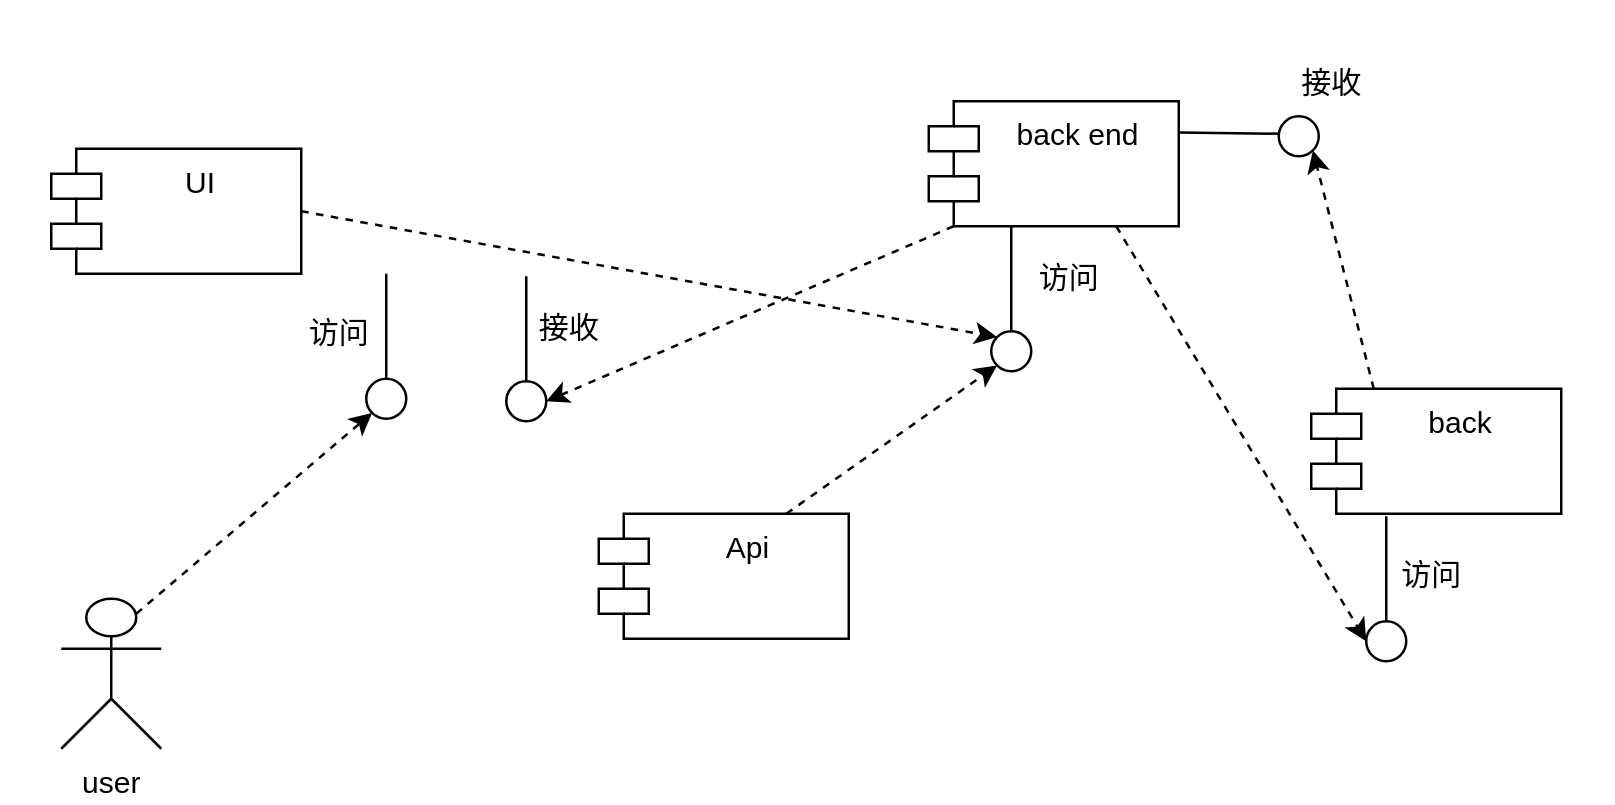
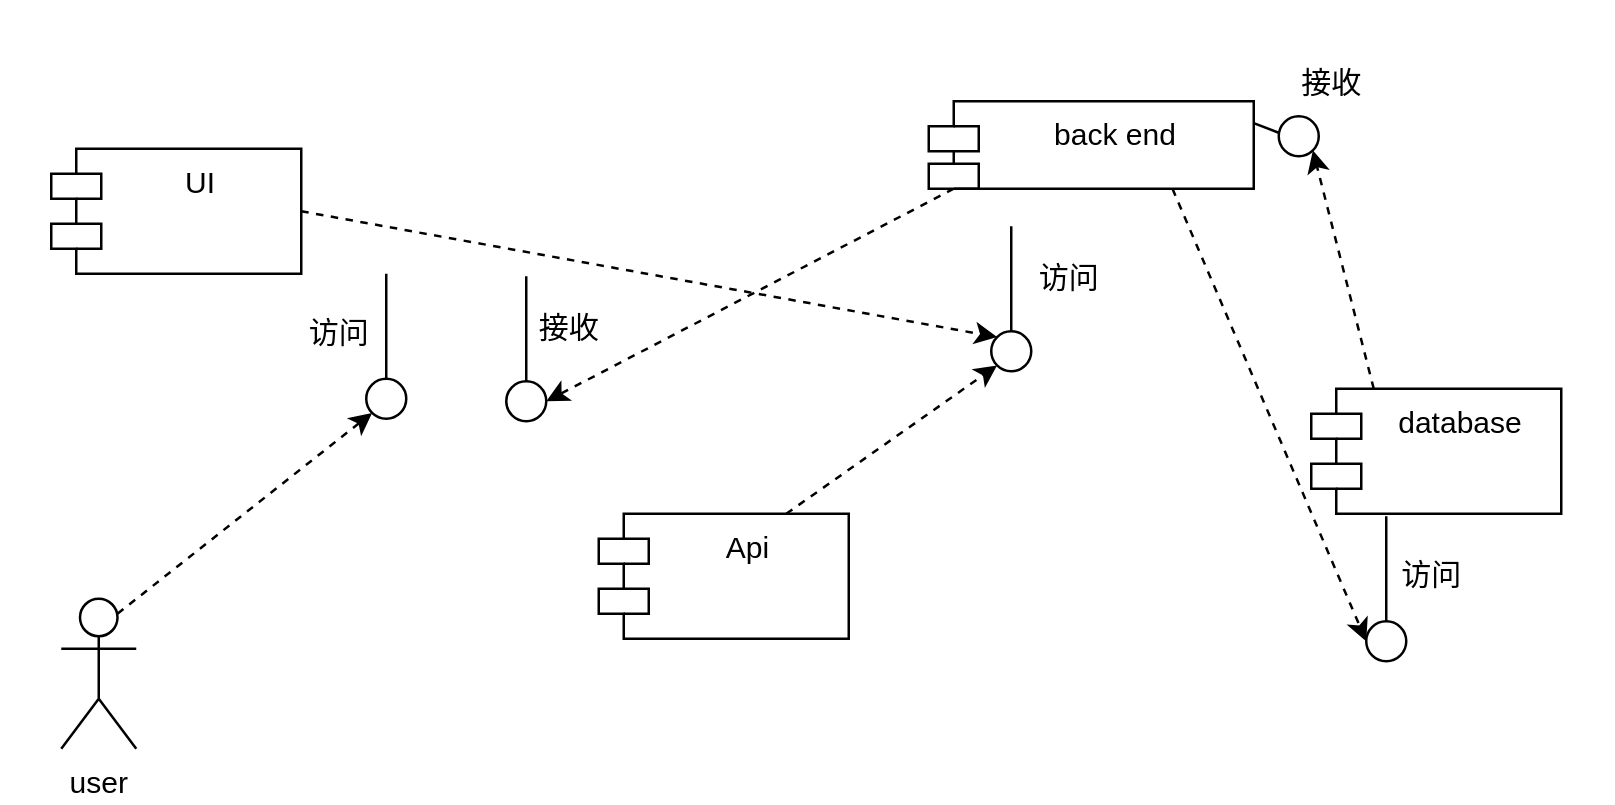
(1054, 164) -> (1091, 145)
(1461, 424) -> (1461, 424)
(111, 674) -> (99, 674)
